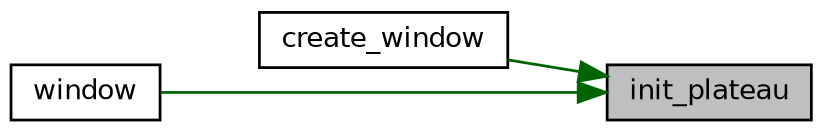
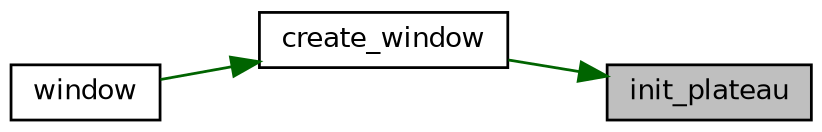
(369, 92) -> (196, 73)
